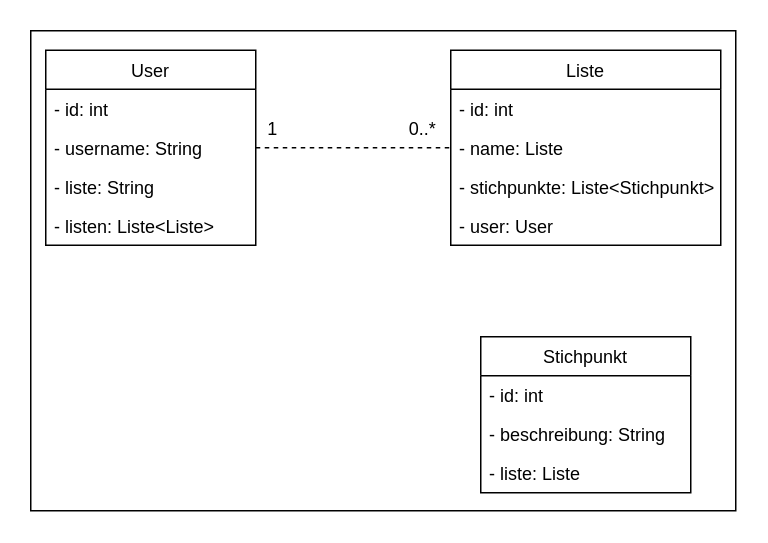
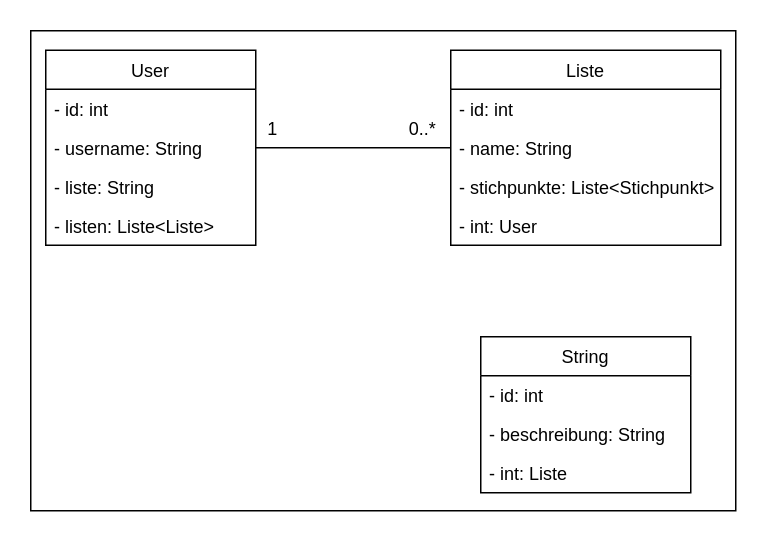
(354, 148) -> (354, 148)
(515, 149) -> (520, 149)
(512, 227) -> (505, 227)
(585, 357) -> (585, 357)
(546, 474) -> (538, 474)
